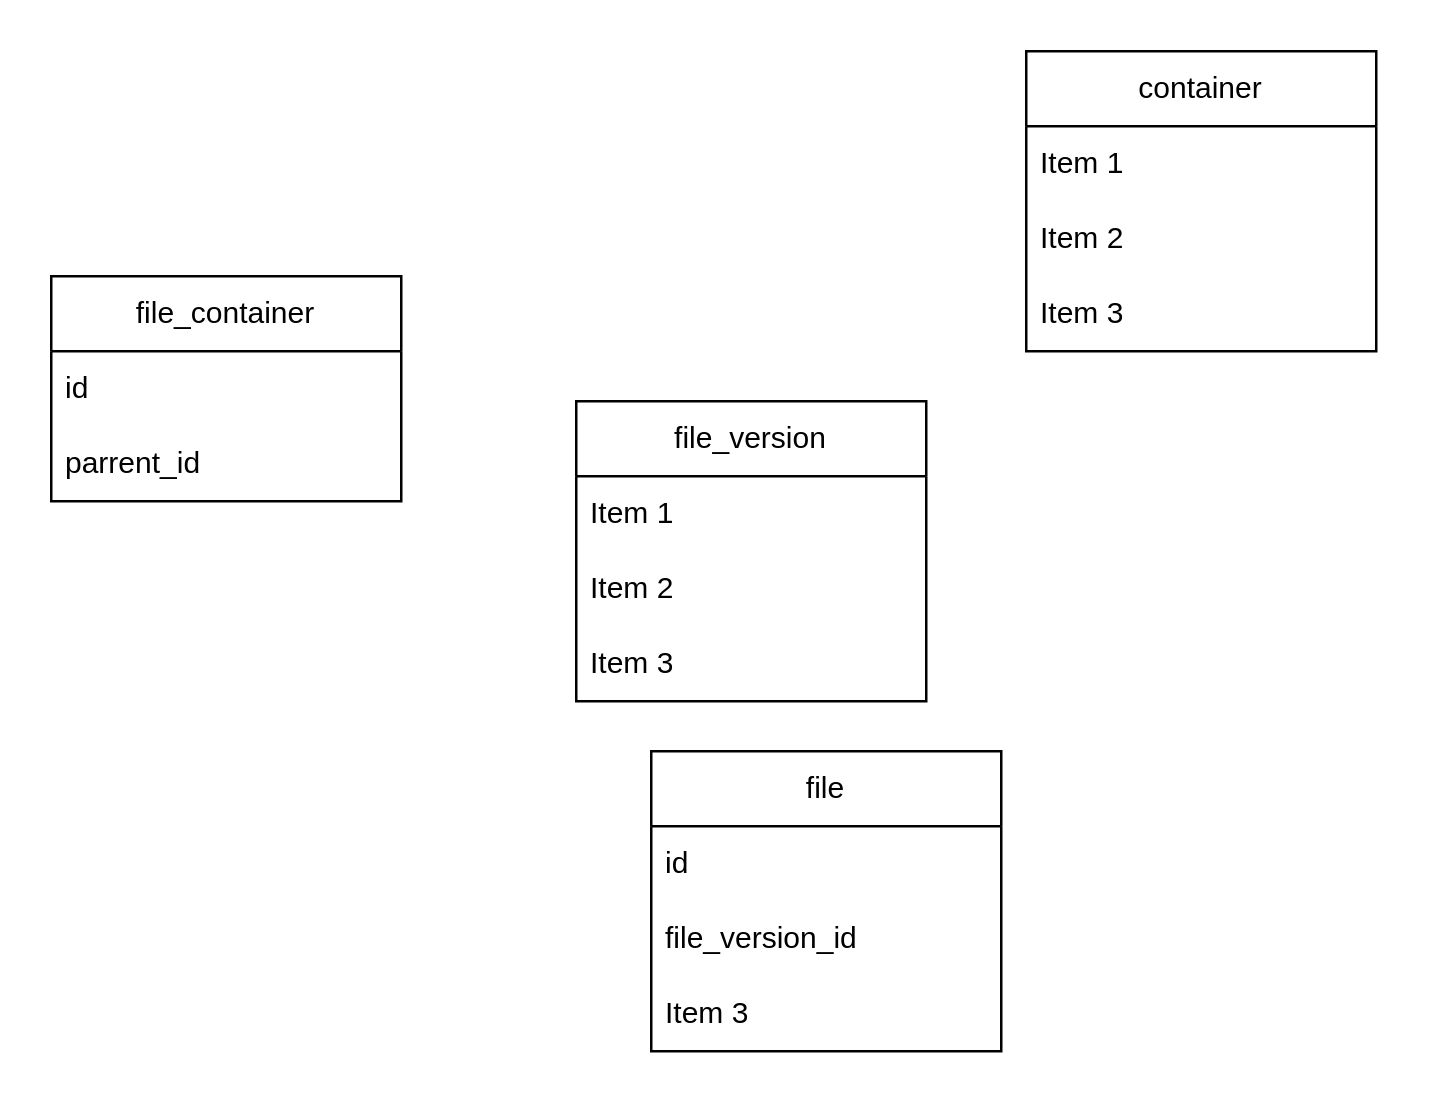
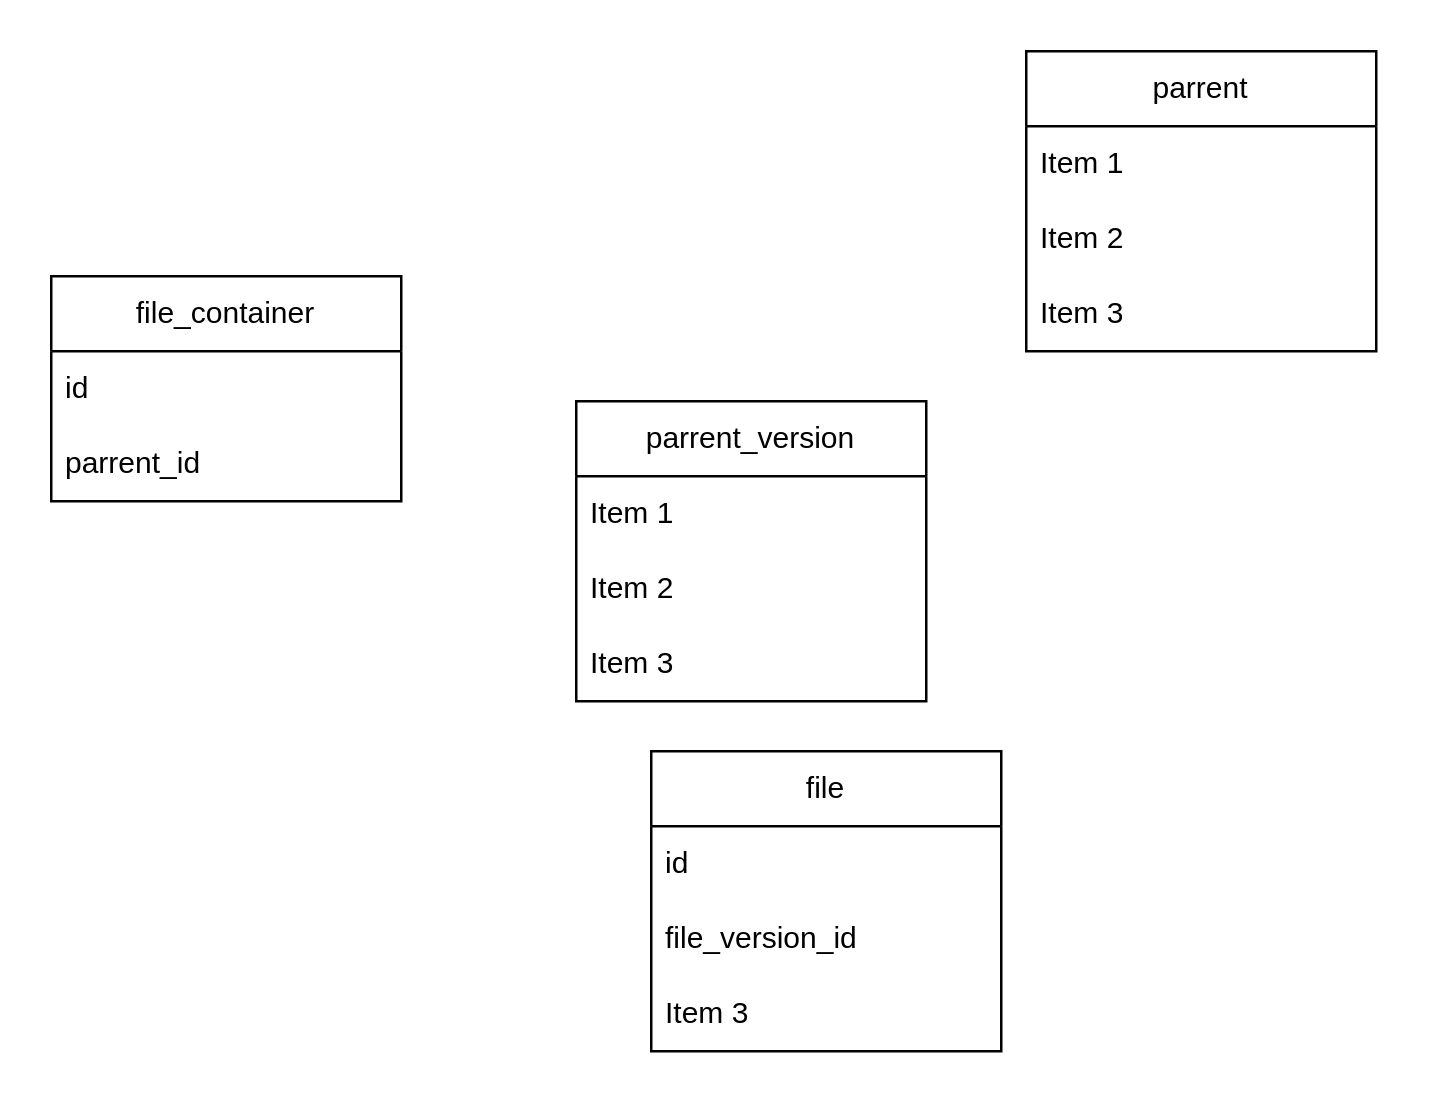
(1201, 89) -> (1201, 89)
(751, 439) -> (751, 439)
